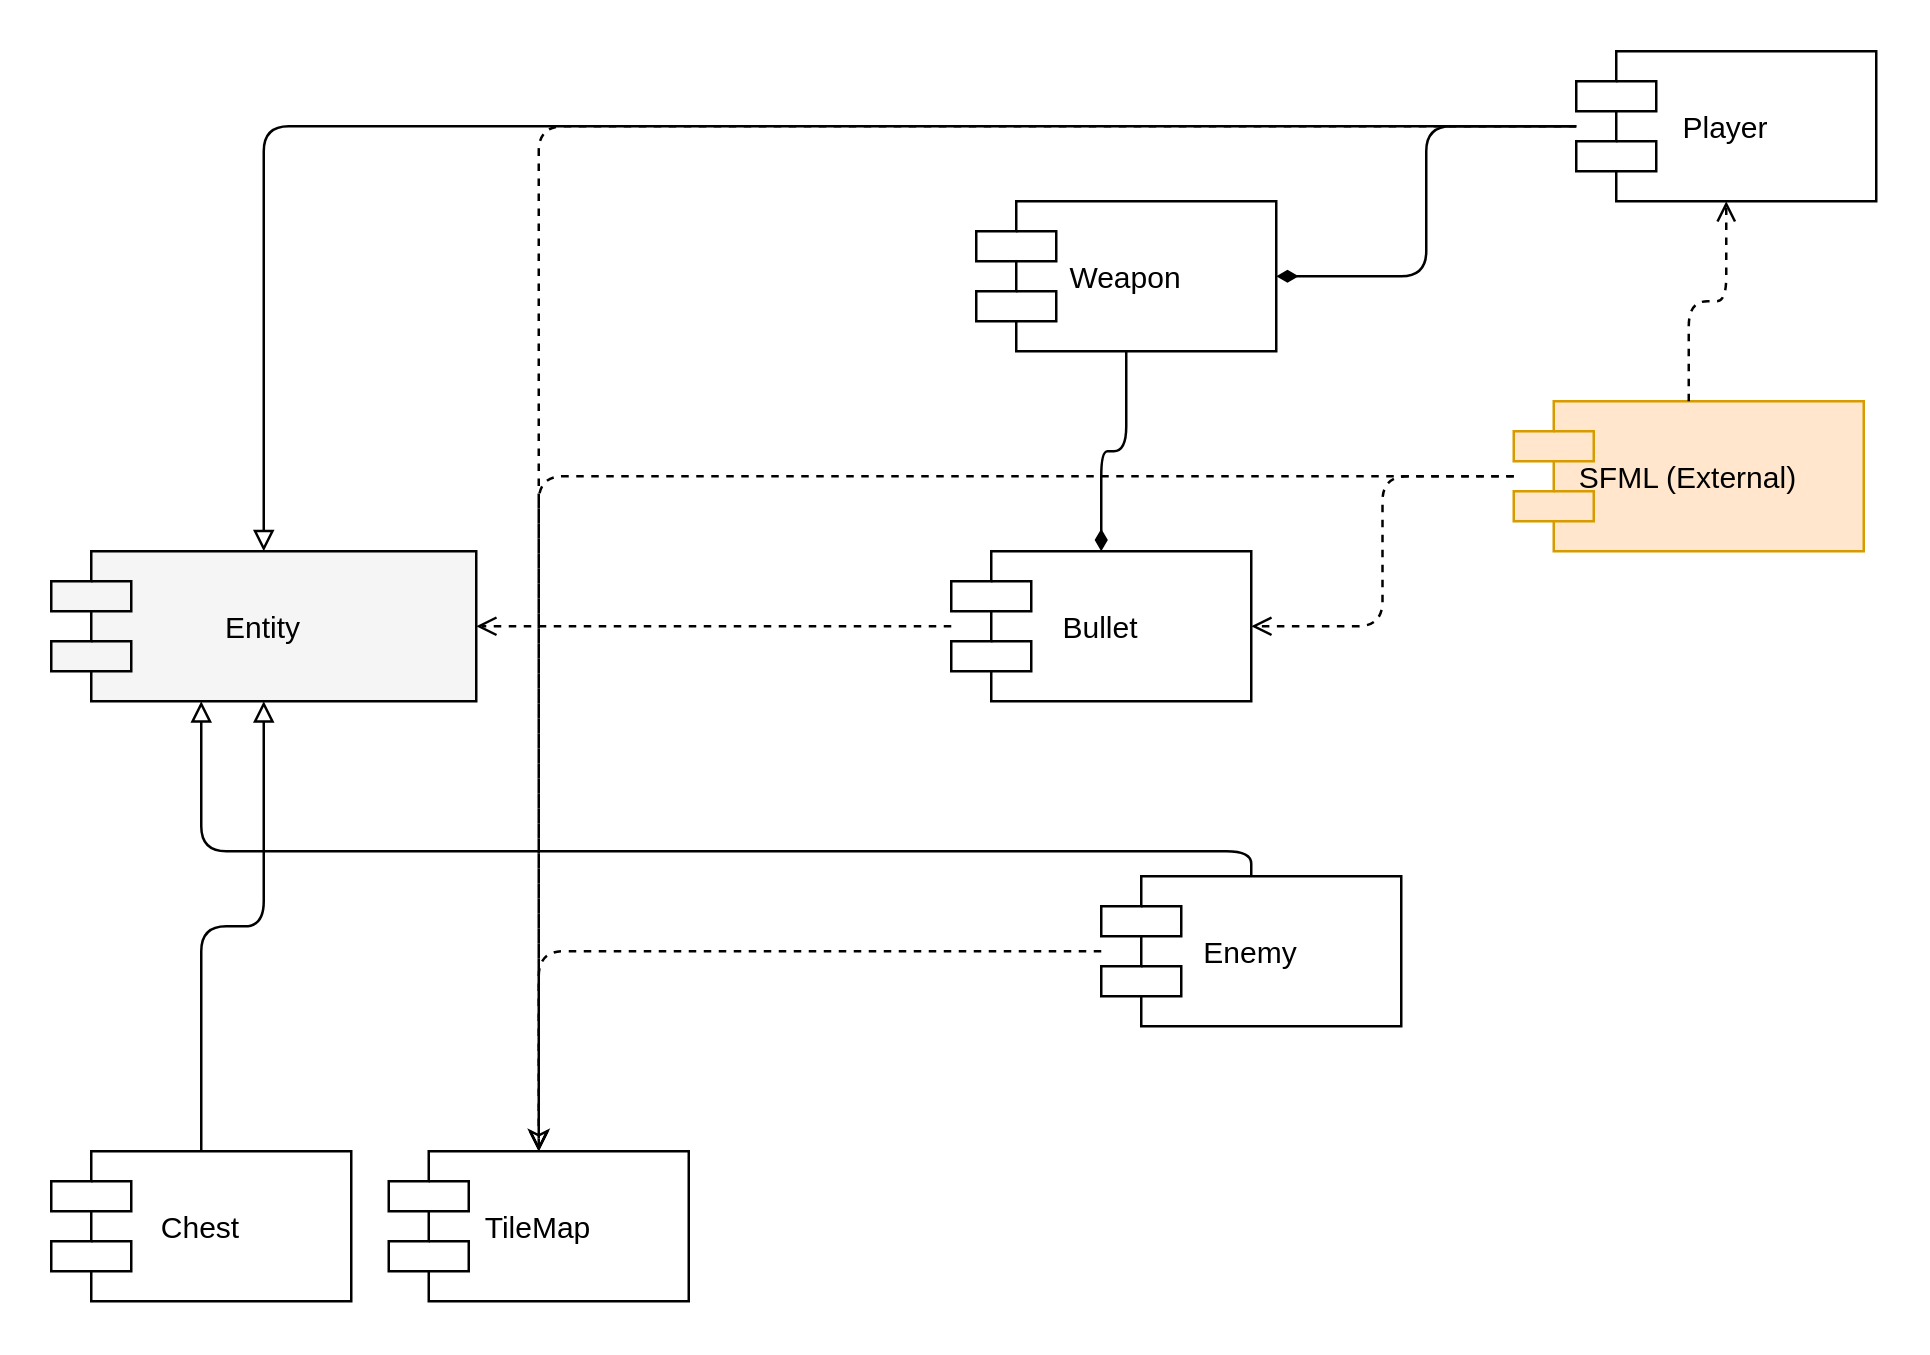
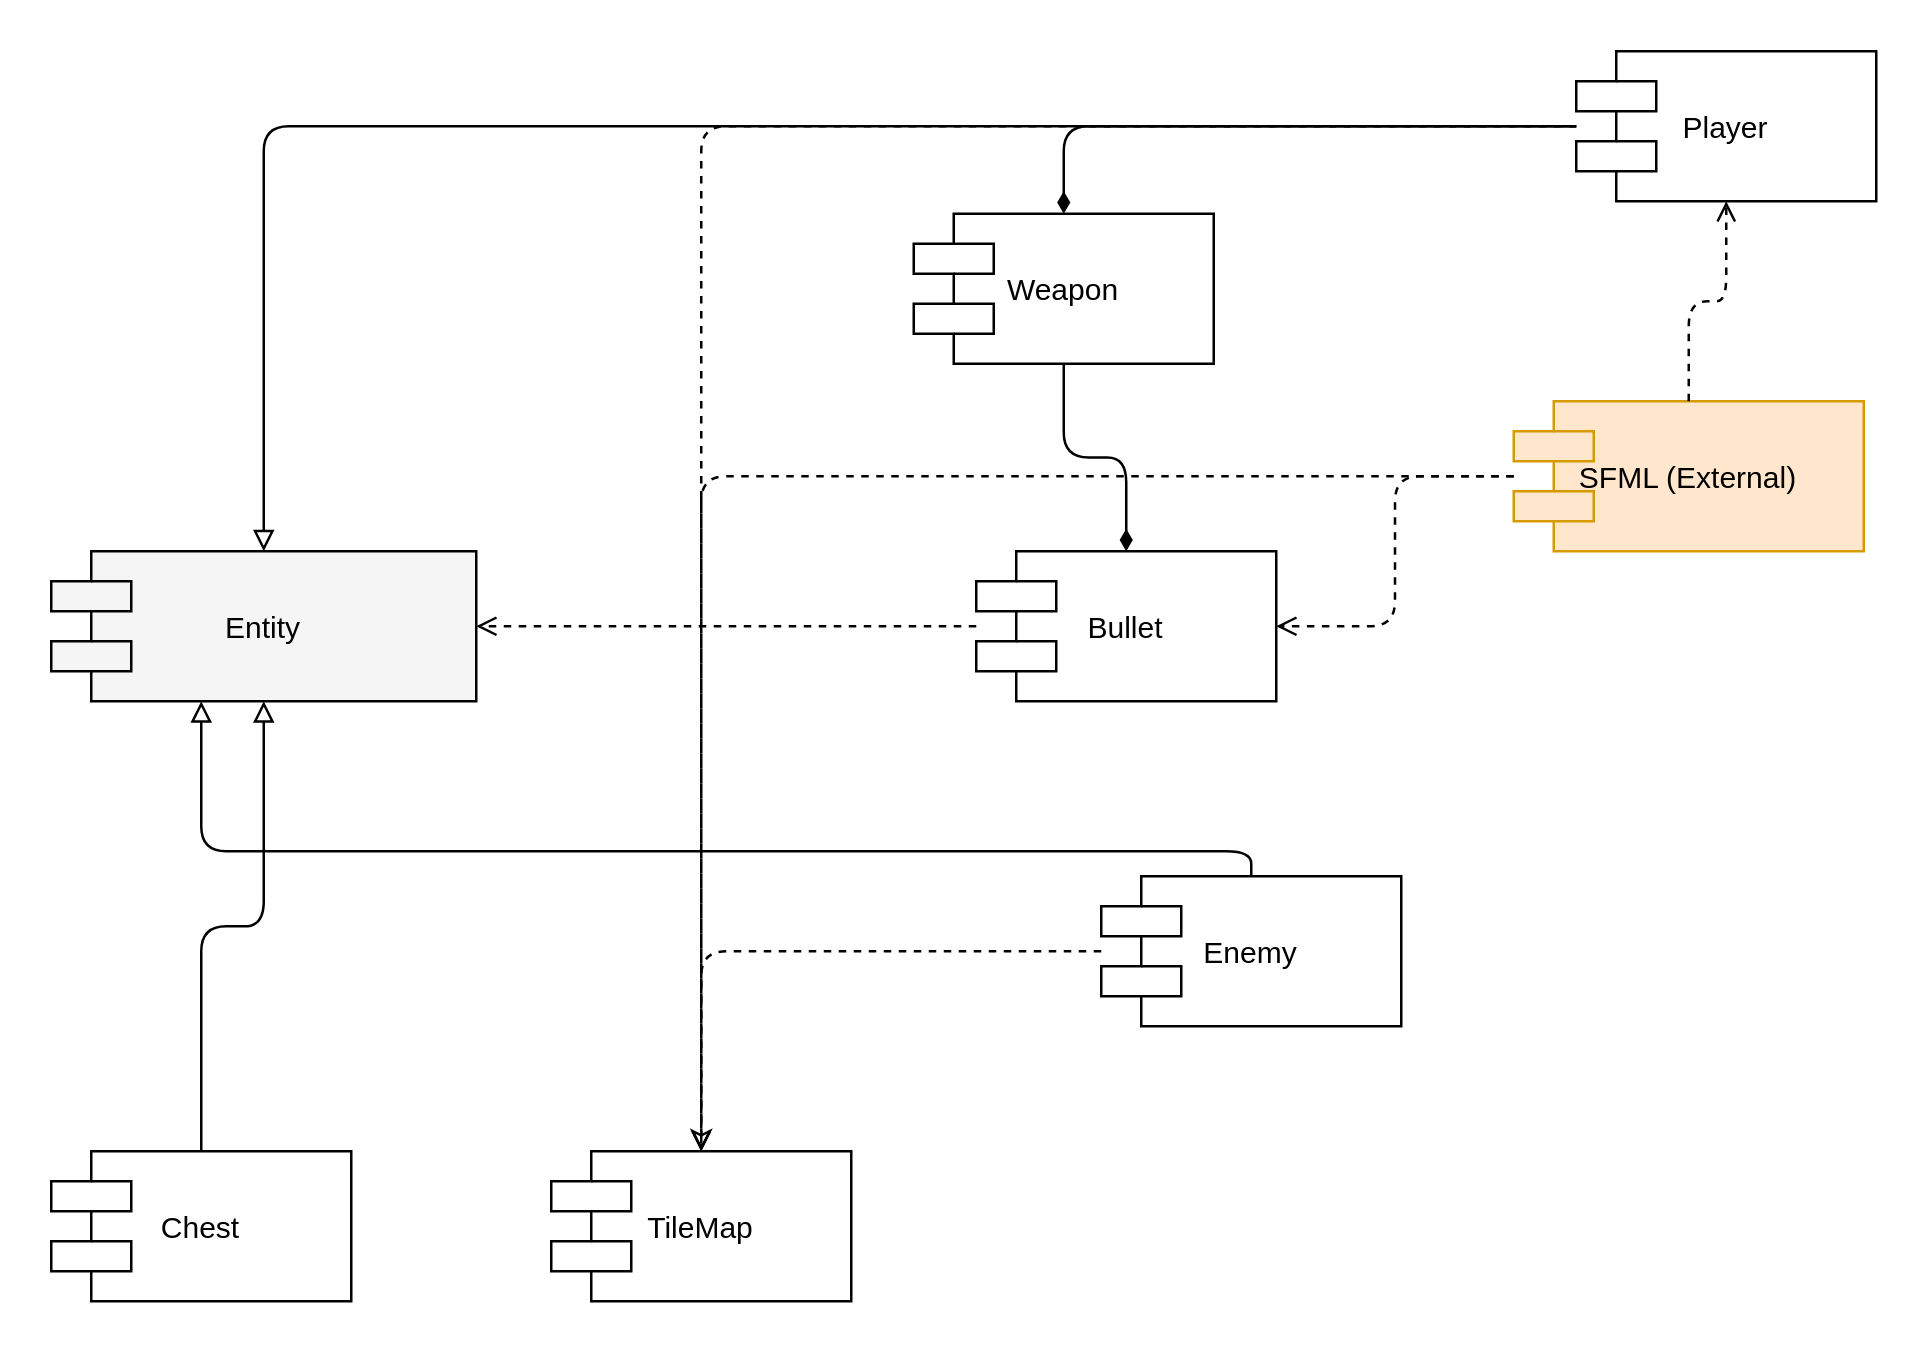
(1126, 276) -> (1064, 289)
(1101, 626) -> (1126, 626)
(539, 1226) -> (701, 1226)
